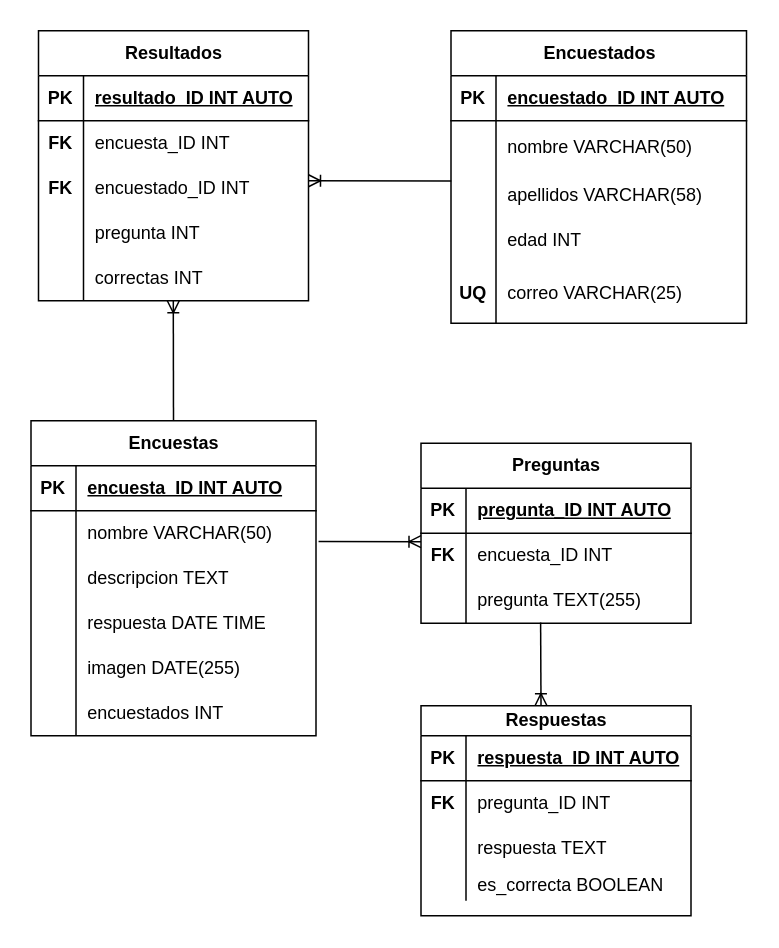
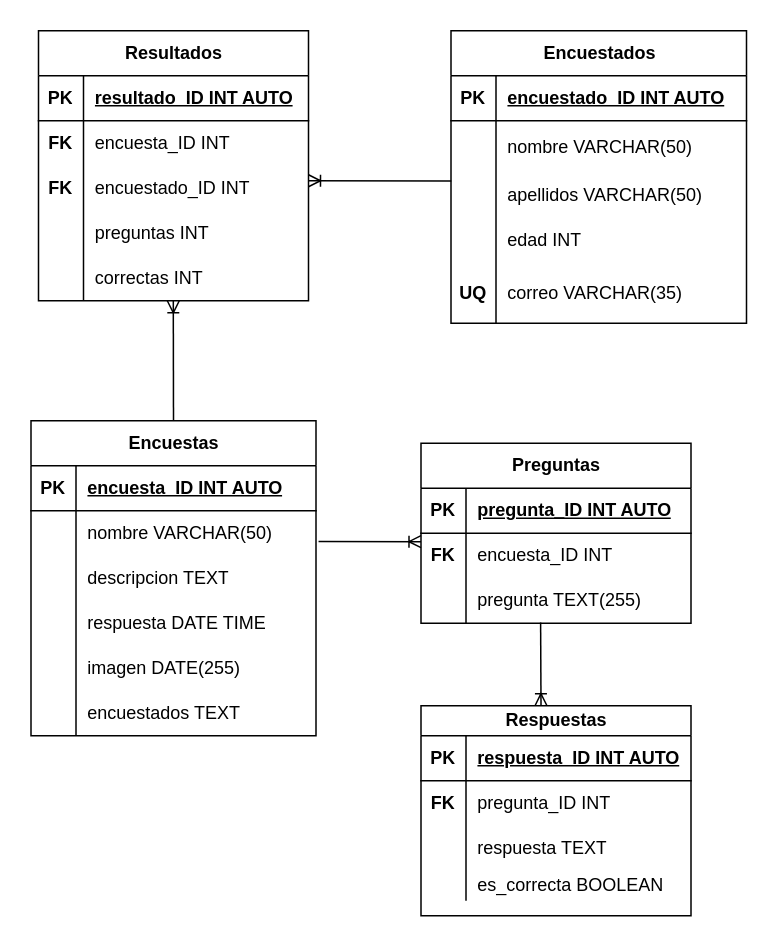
(604, 196) -> (604, 196)
(153, 233) -> (158, 233)
(596, 293) -> (596, 293)
(161, 713) -> (166, 713)
